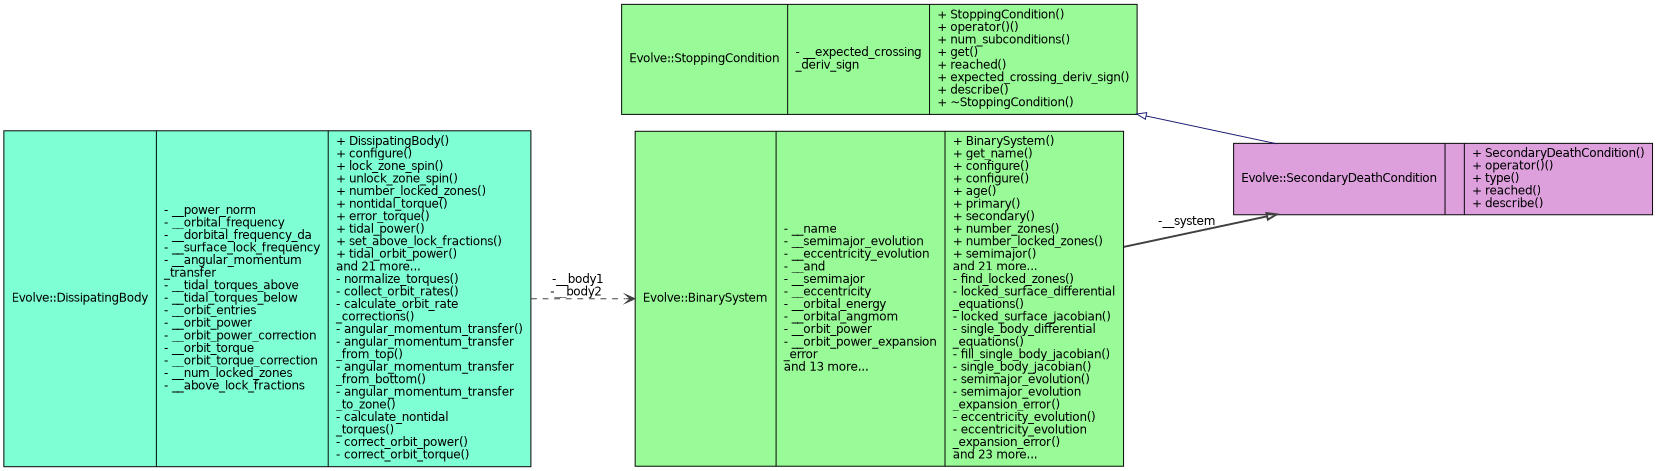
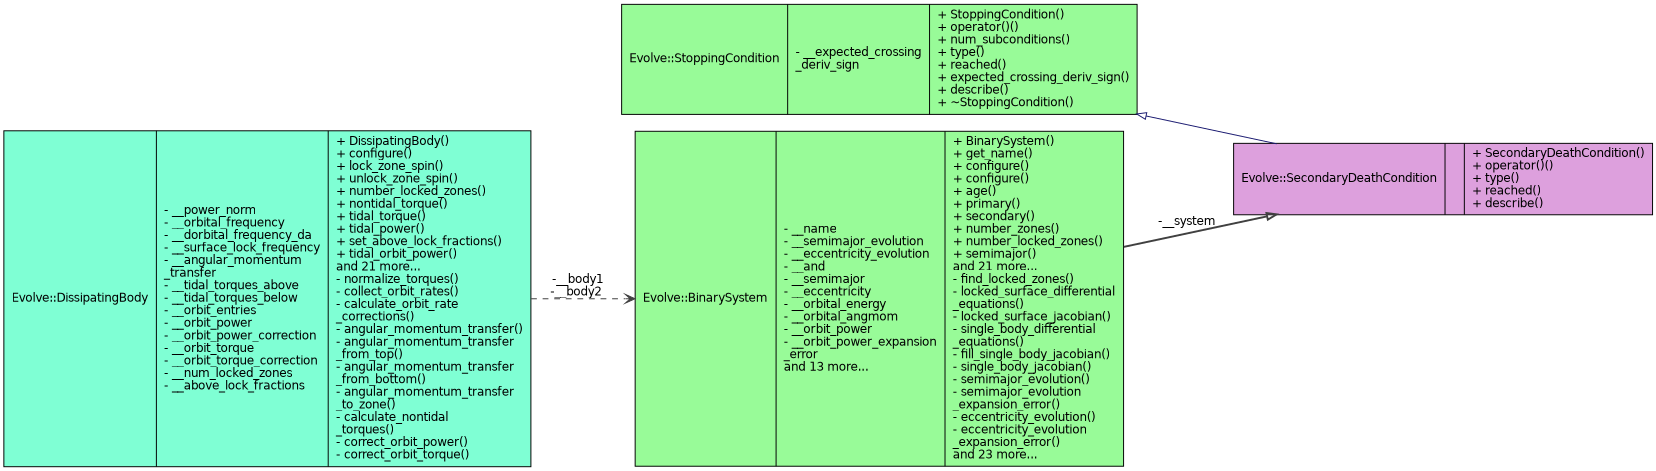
(958, 53) -> (961, 53)
(383, 217) -> (381, 217)
